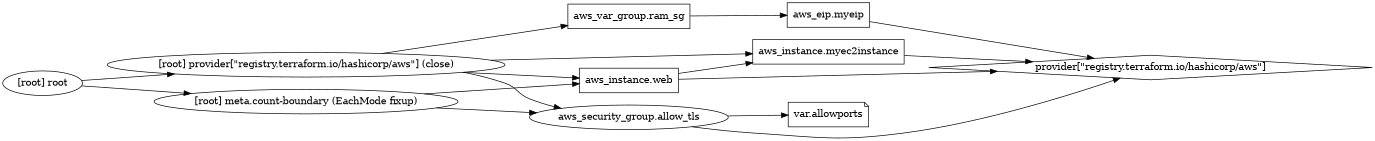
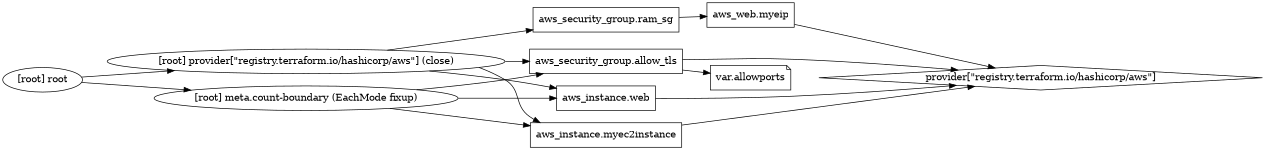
(828, 15) -> (751, 15)
(629, 16) -> (606, 20)
(712, 69) -> (457, 117)
(629, 117) -> (606, 61)
